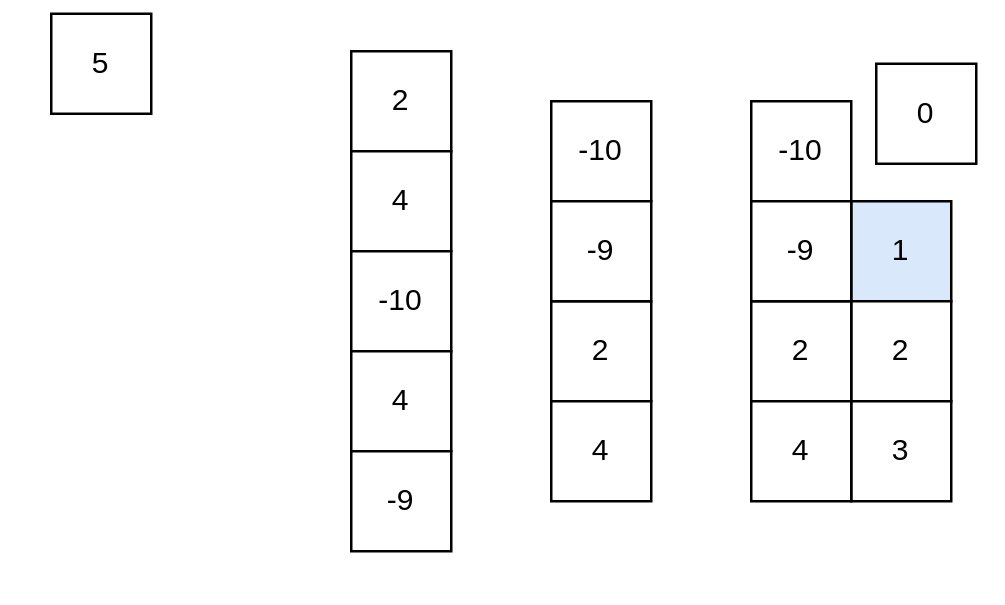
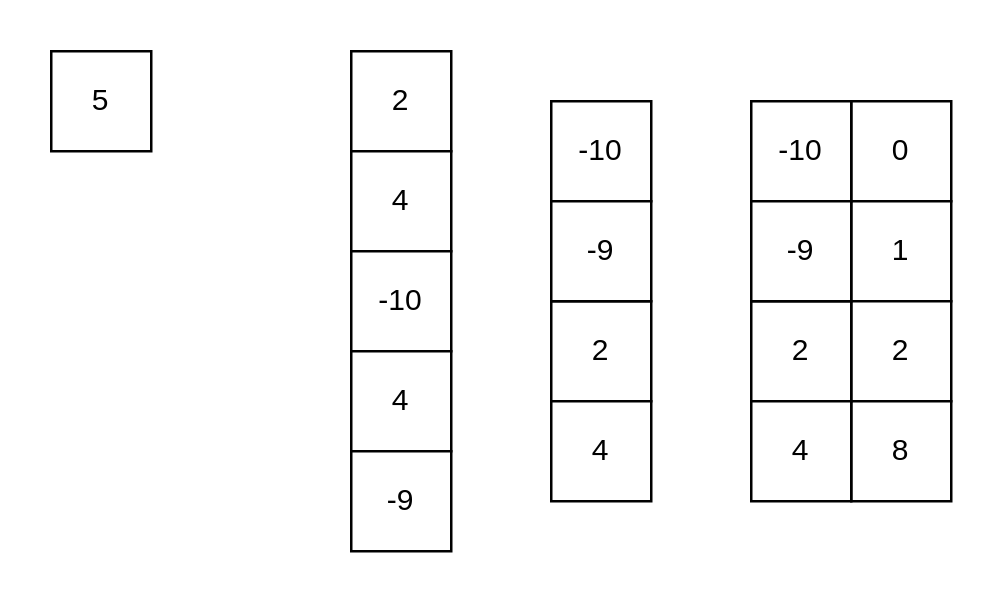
(101, 64) -> (101, 101)
(926, 114) -> (901, 151)
(901, 251) -> (901, 251)
(901, 451) -> (901, 451)
